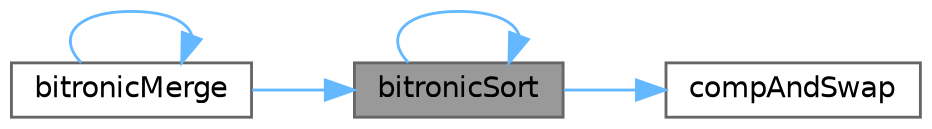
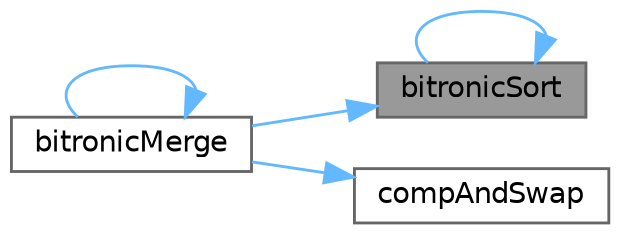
(600, 90) -> (288, 167)
